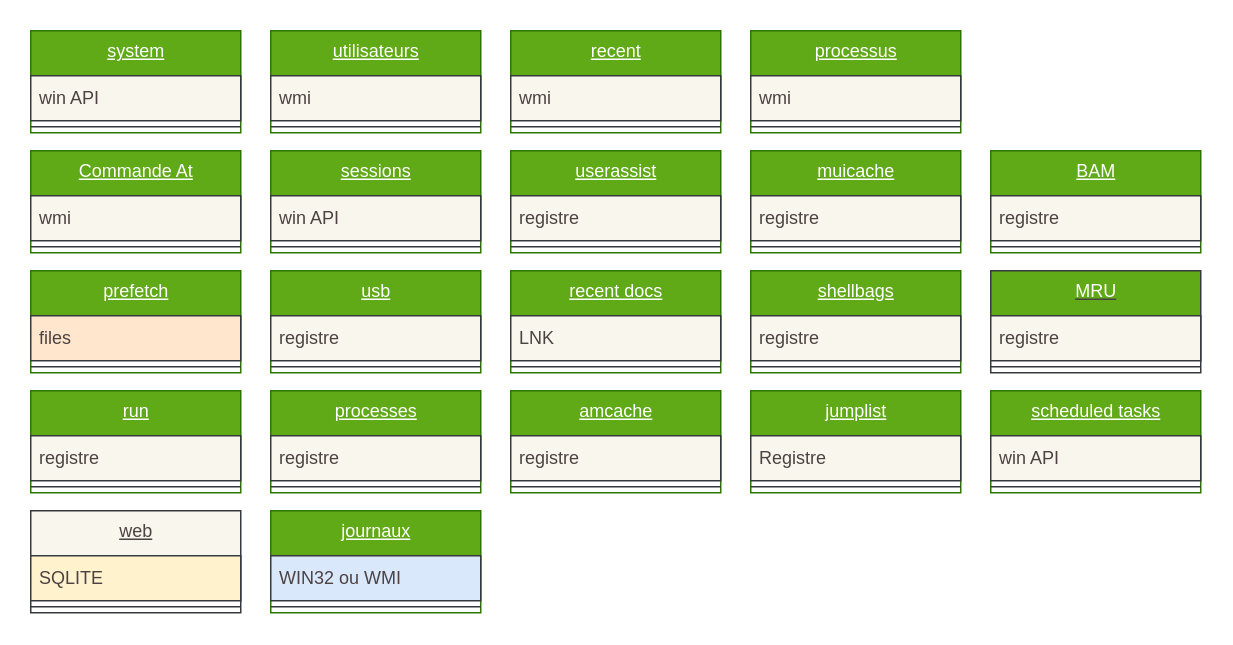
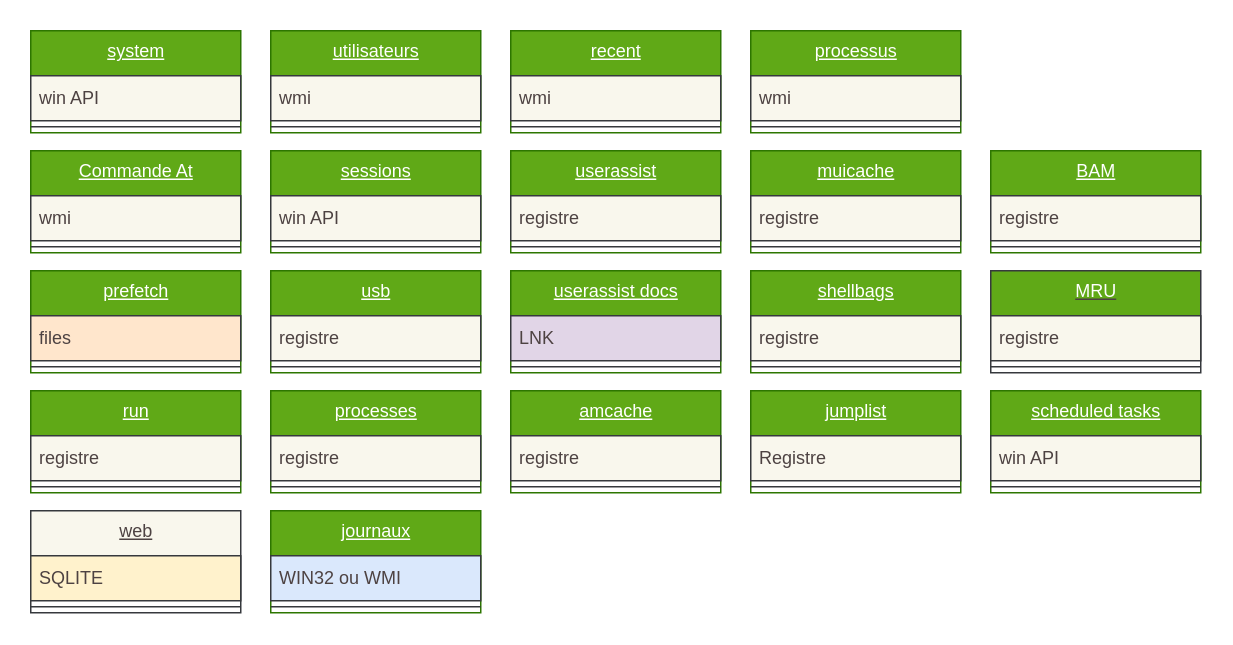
(617, 292) -> (617, 292)
(616, 338) -> (616, 338)
